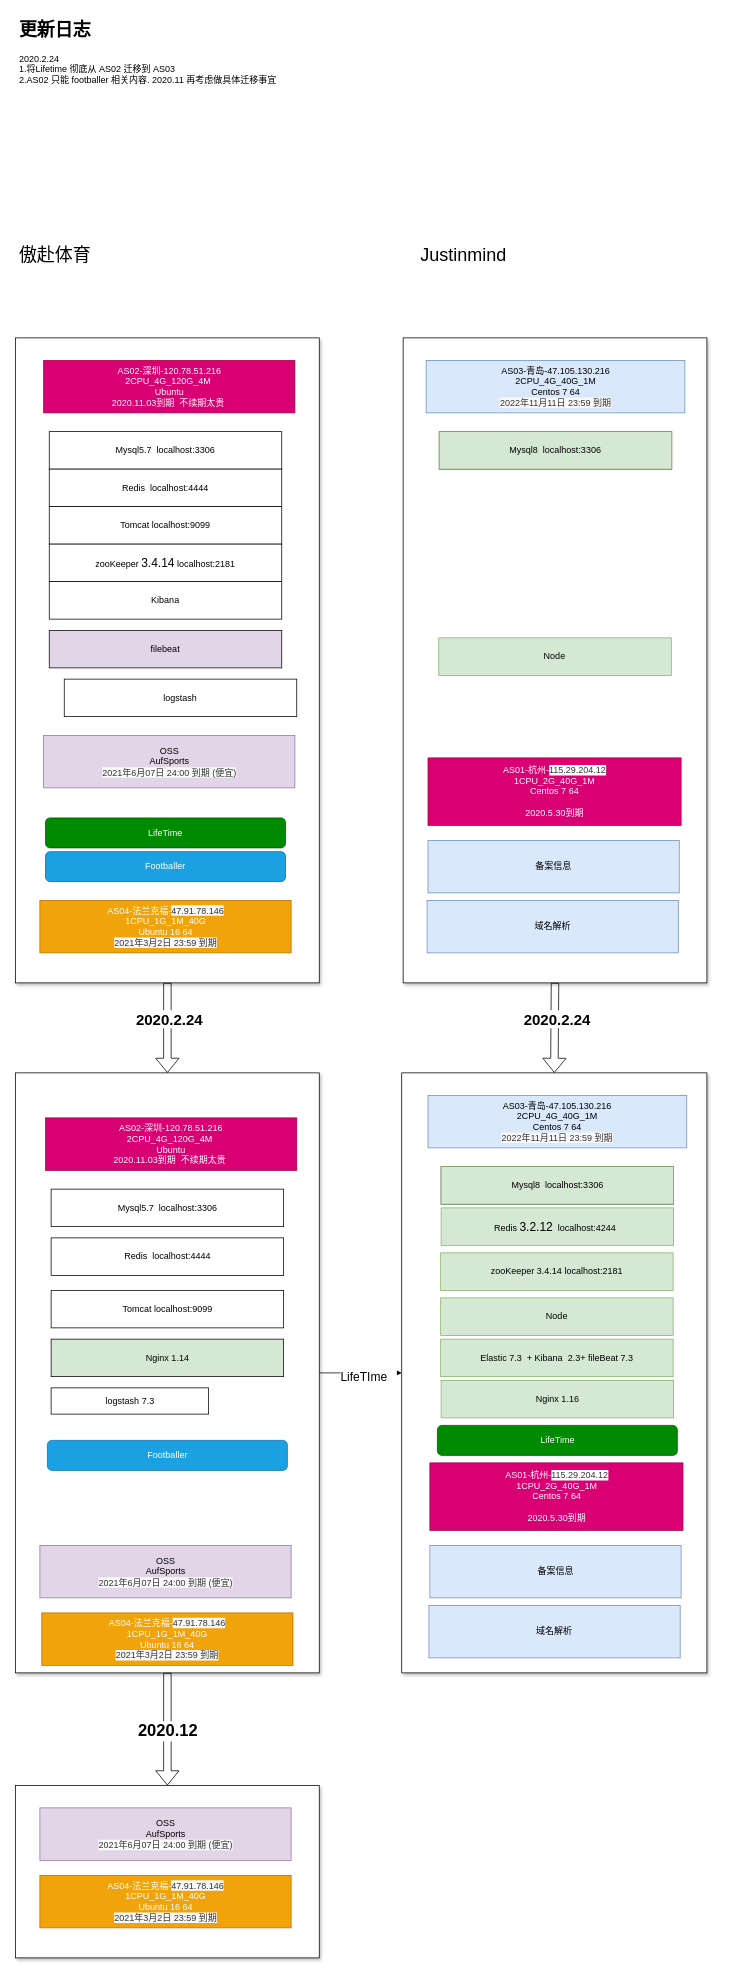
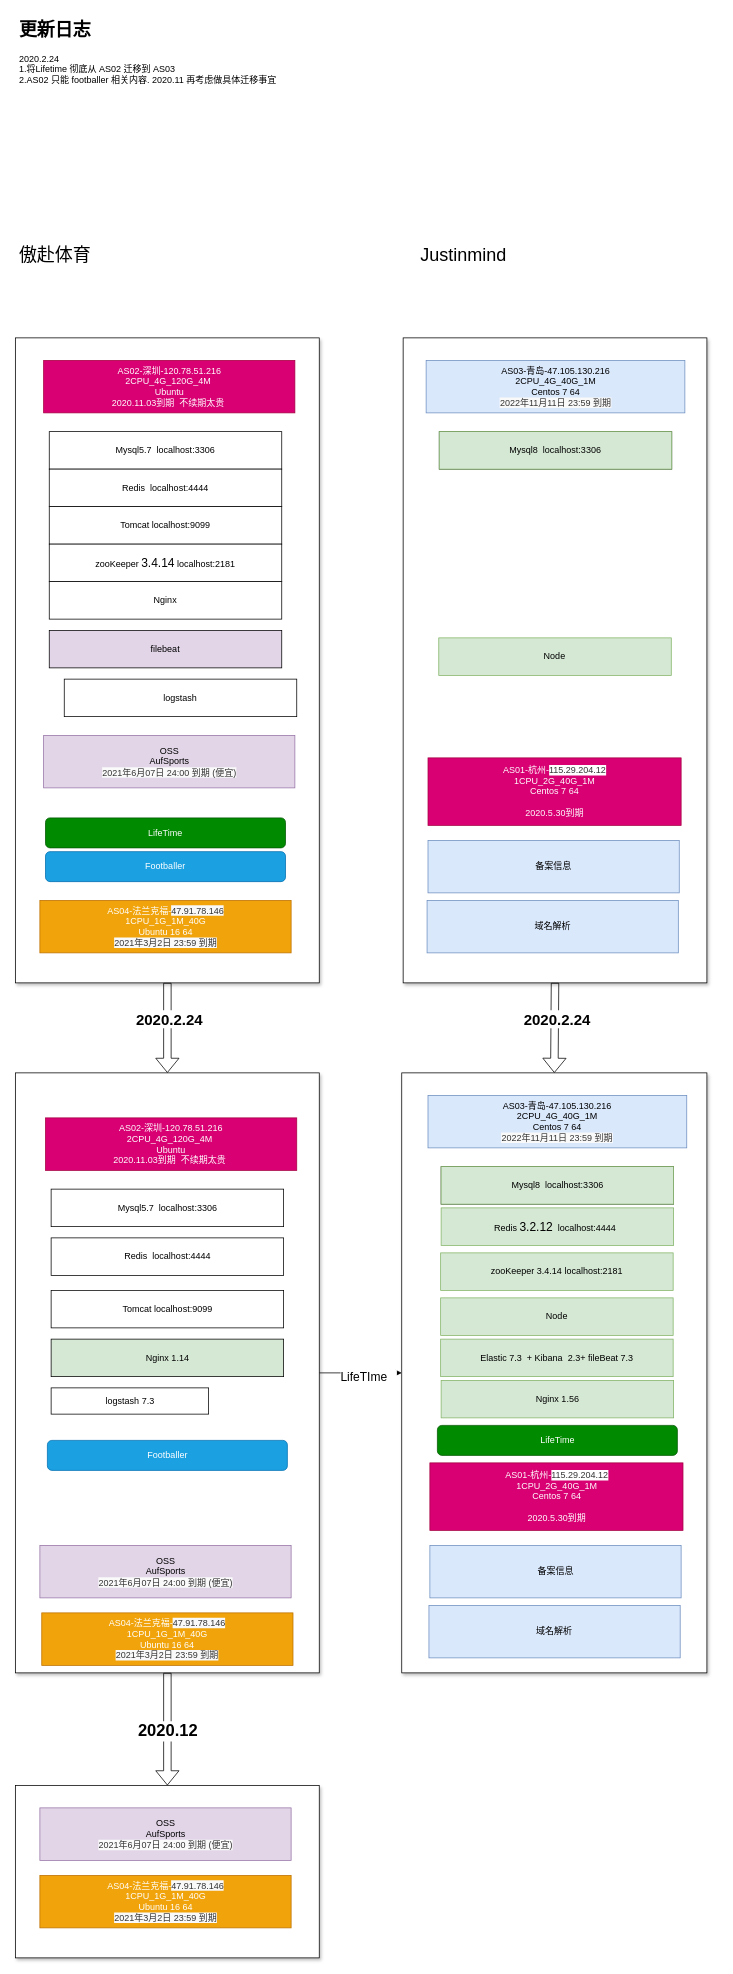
(165, 600) -> (165, 600)
(558, 1227) -> (558, 1227)
(558, 1399) -> (558, 1399)
